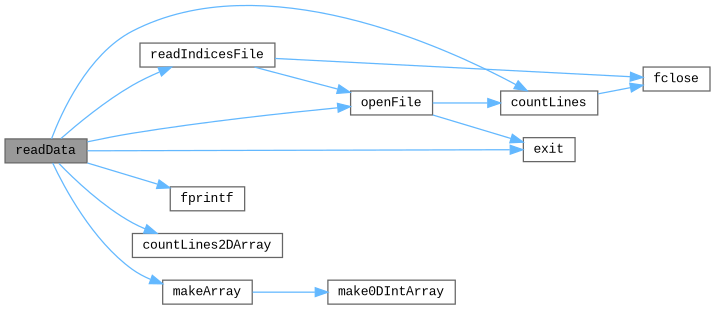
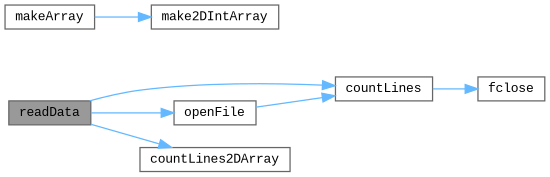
(207, 55) -> none
(549, 150) -> none
(207, 199) -> none
(92, 229) -> none
(392, 292) -> (215, 17)
